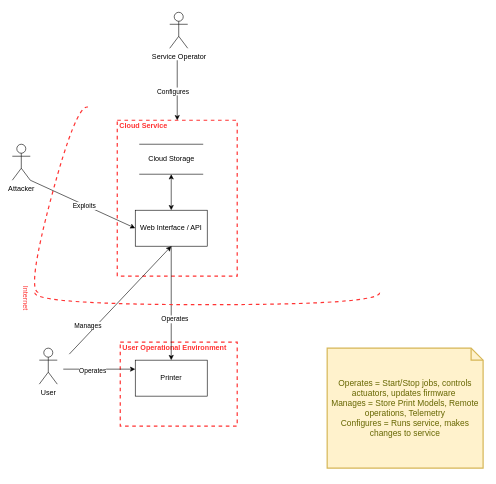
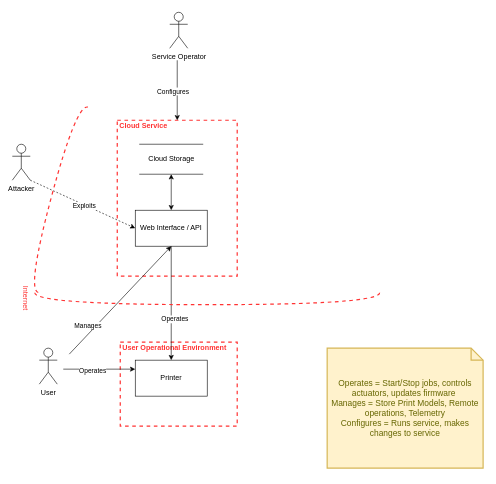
(54, 191) -> (54, 191)
